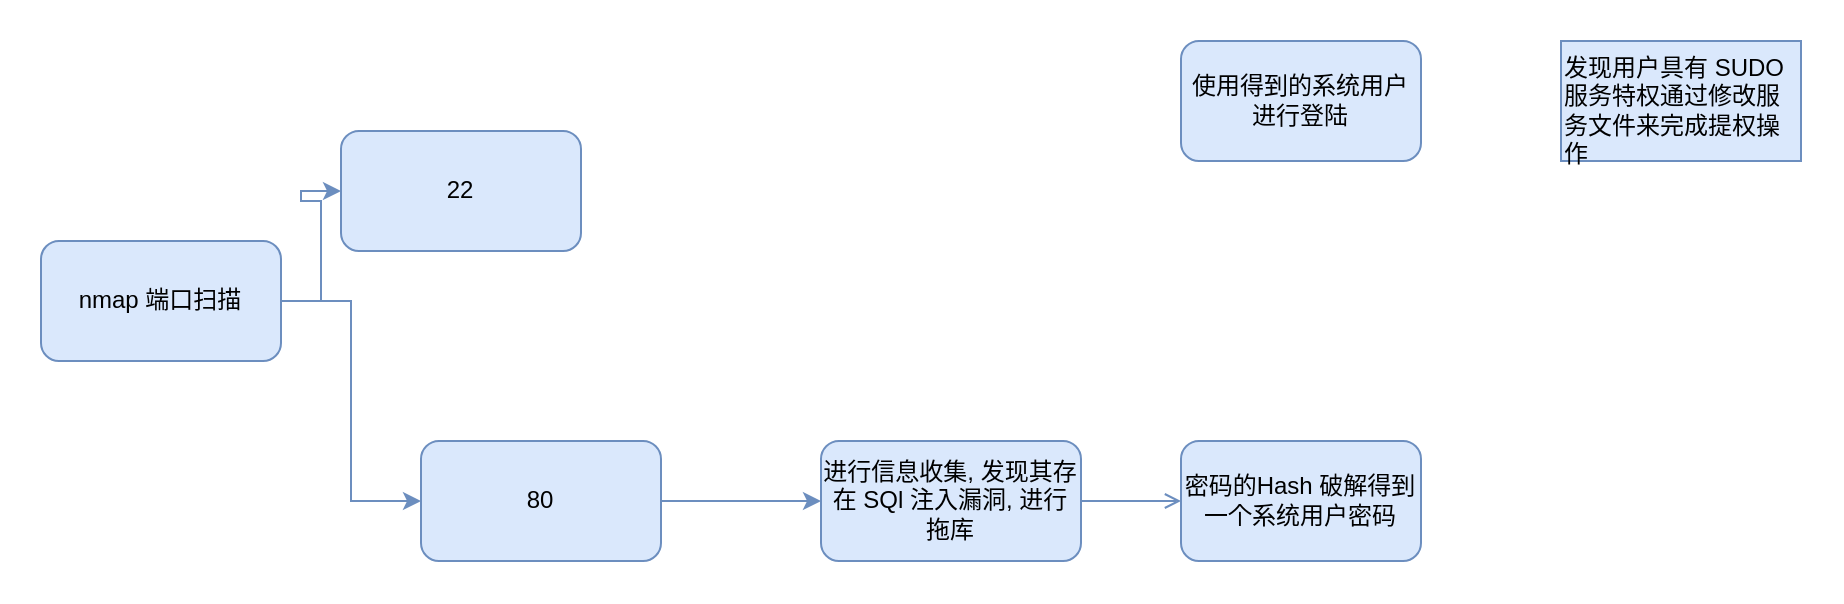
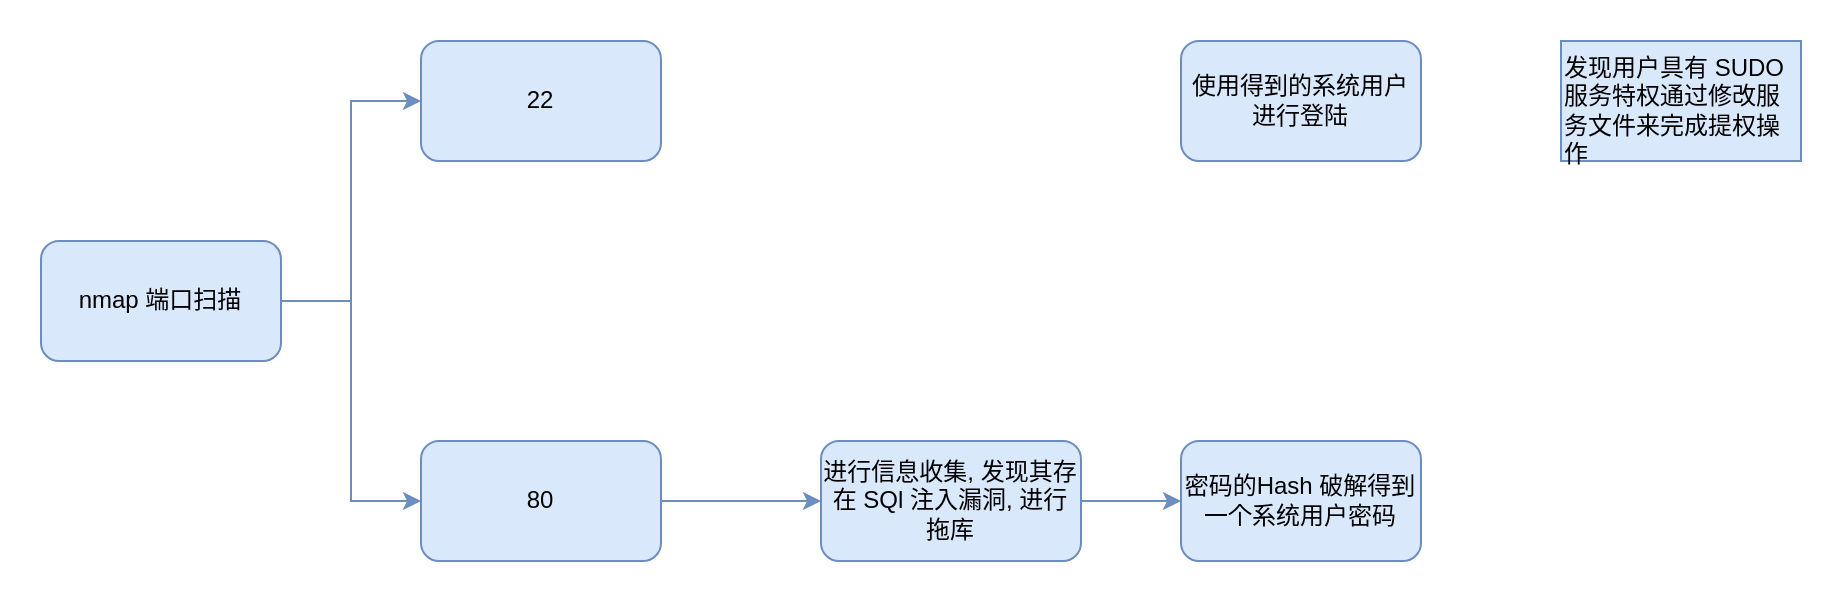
(461, 191) -> (541, 101)
(1168, 501) -> (1166, 501)
